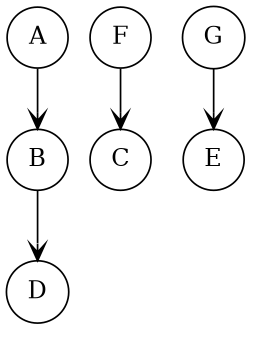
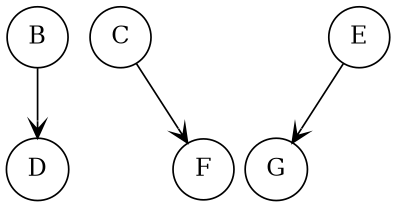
(38, 38) -> none
(121, 90) -> (157, 96)
(214, 90) -> (322, 96)
